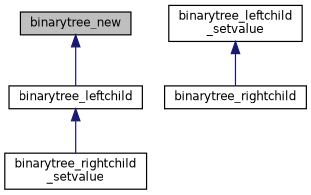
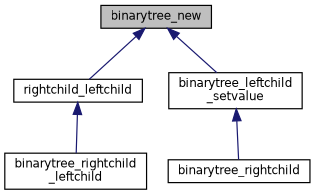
none -> (197, 55)
(76, 97) -> (78, 91)
(76, 171) -> (76, 171)
